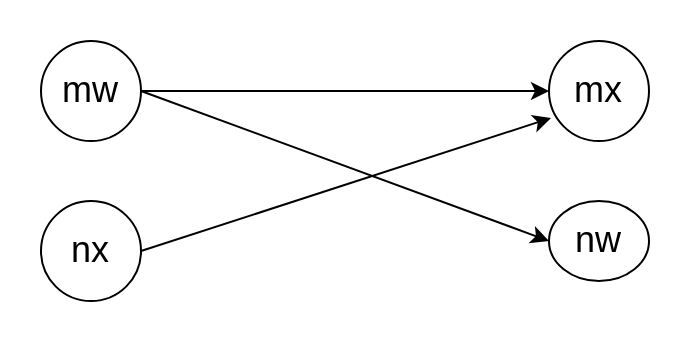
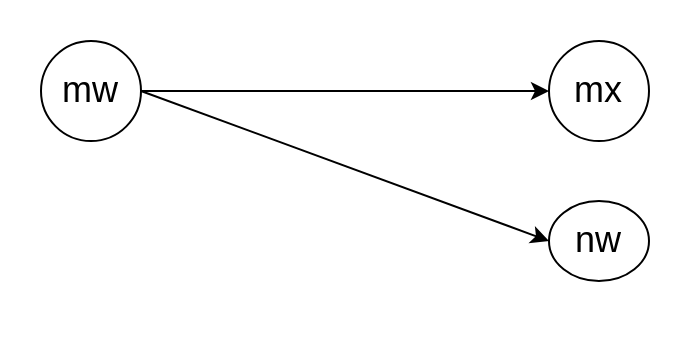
(254, 214) -> none
(91, 251) -> none
